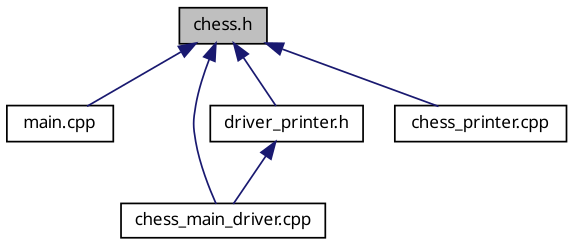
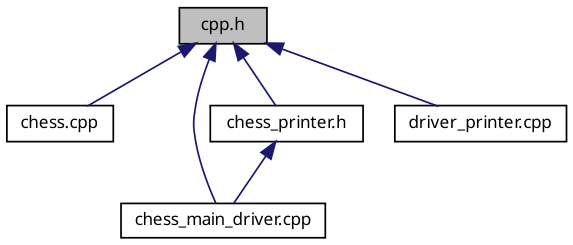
(223, 26) -> (223, 26)
(60, 124) -> (60, 124)
(287, 124) -> (287, 124)
(481, 124) -> (481, 124)
